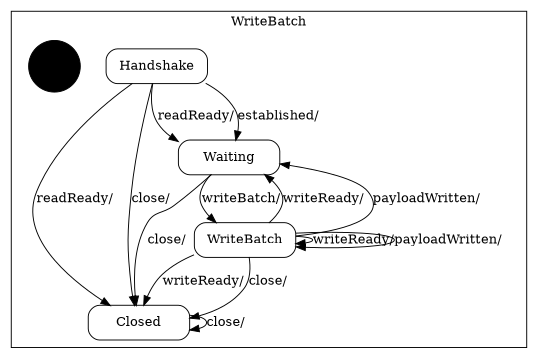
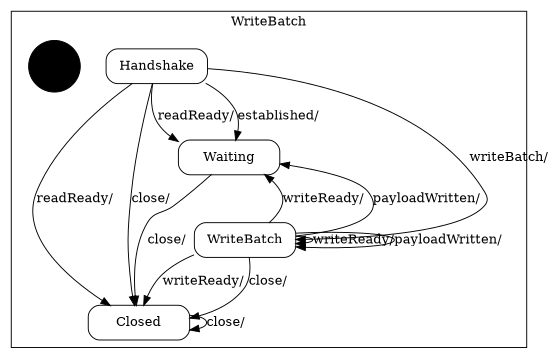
(200, 195) -> (447, 149)
